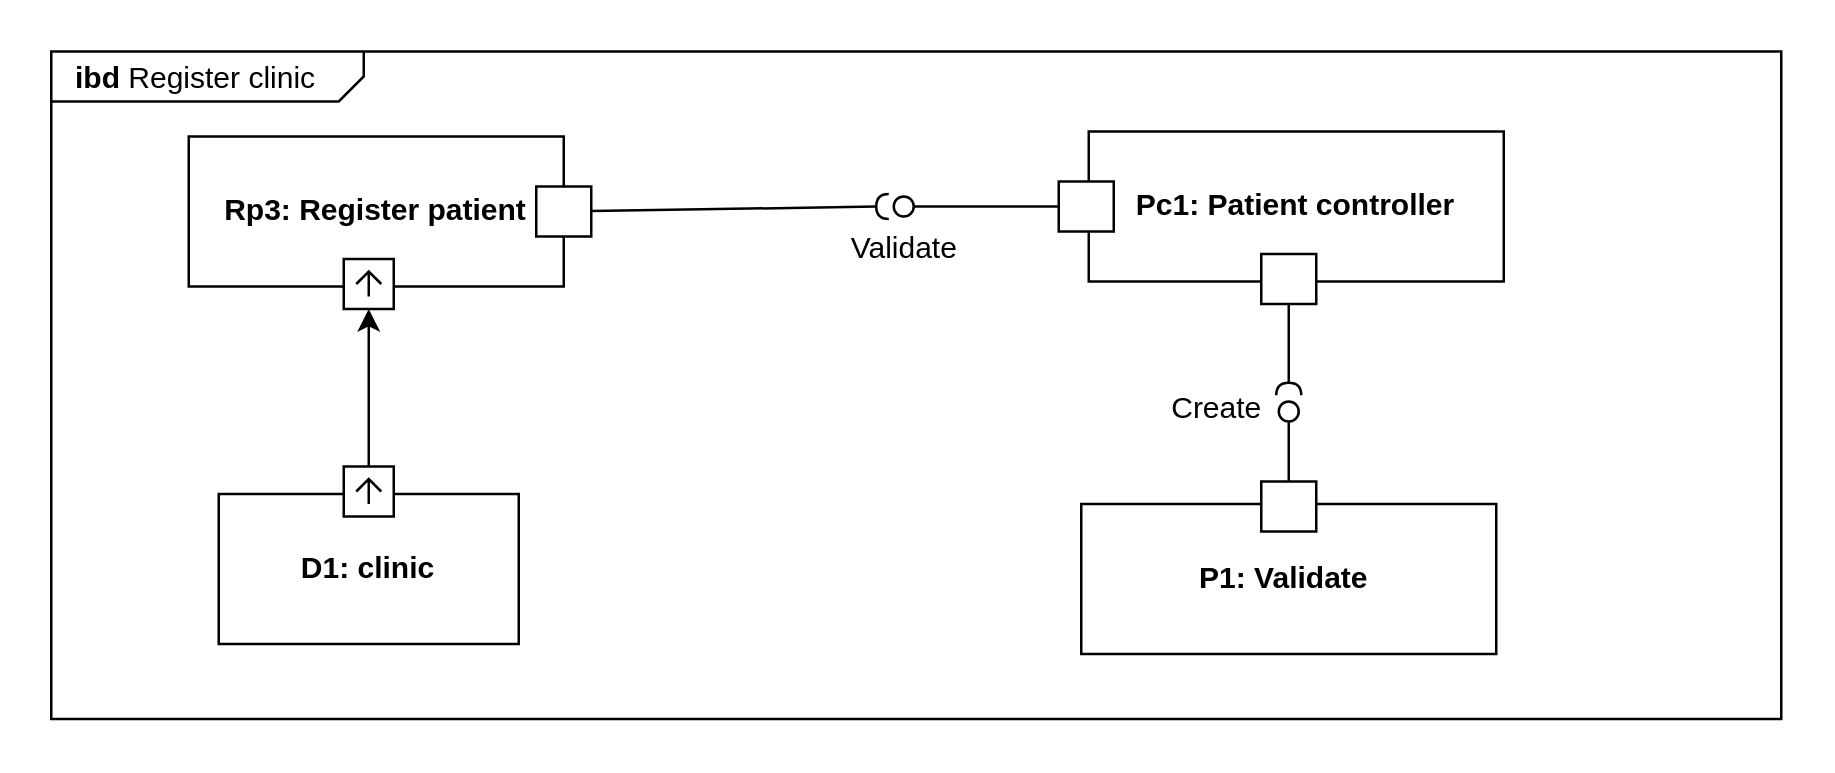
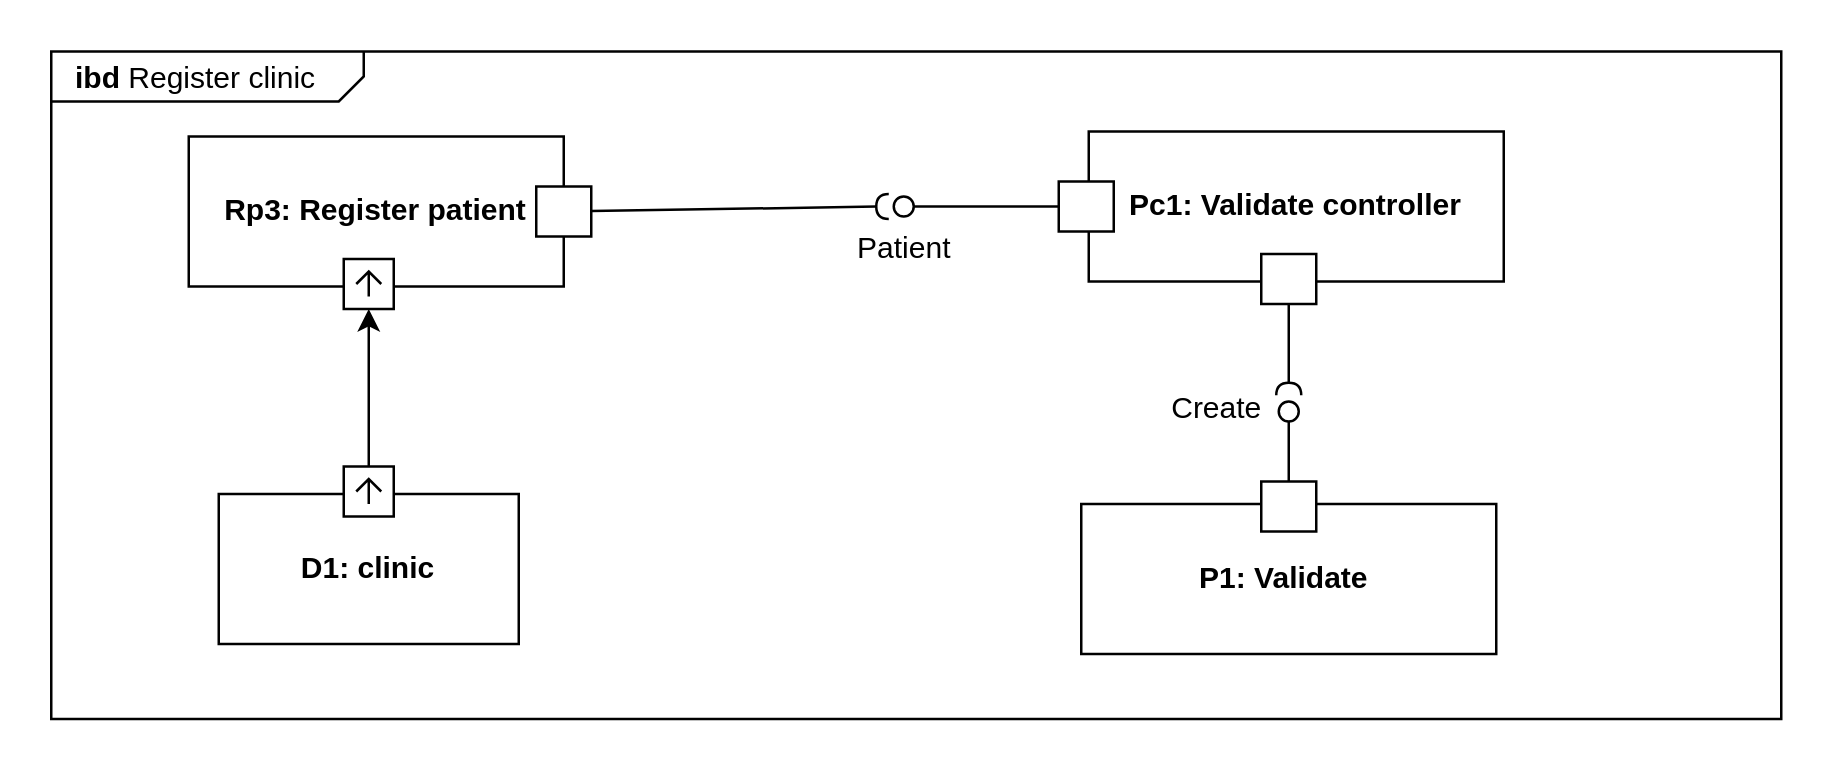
(1296, 206) -> (1296, 206)
(905, 249) -> (905, 249)
